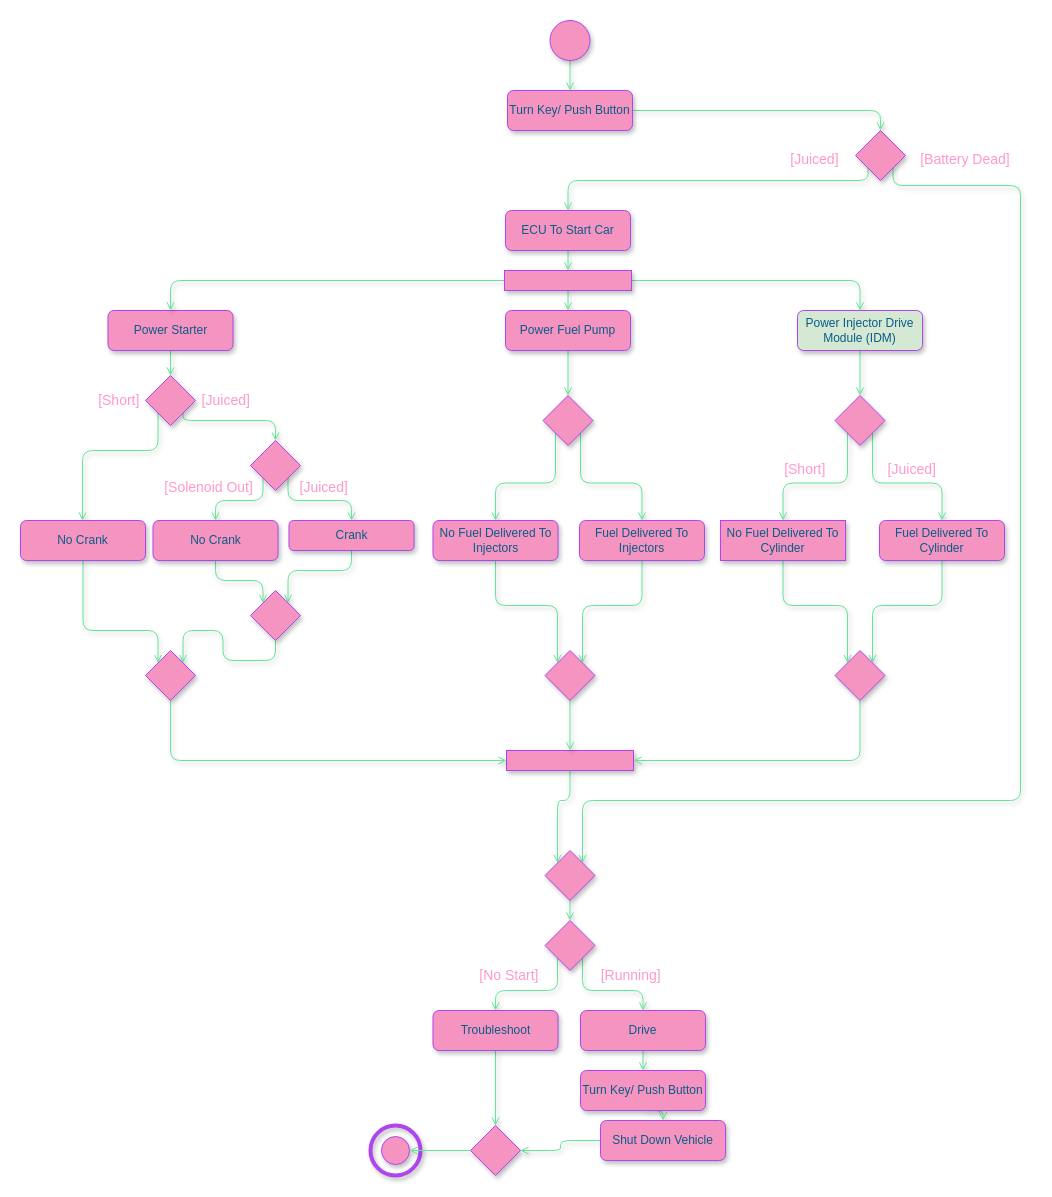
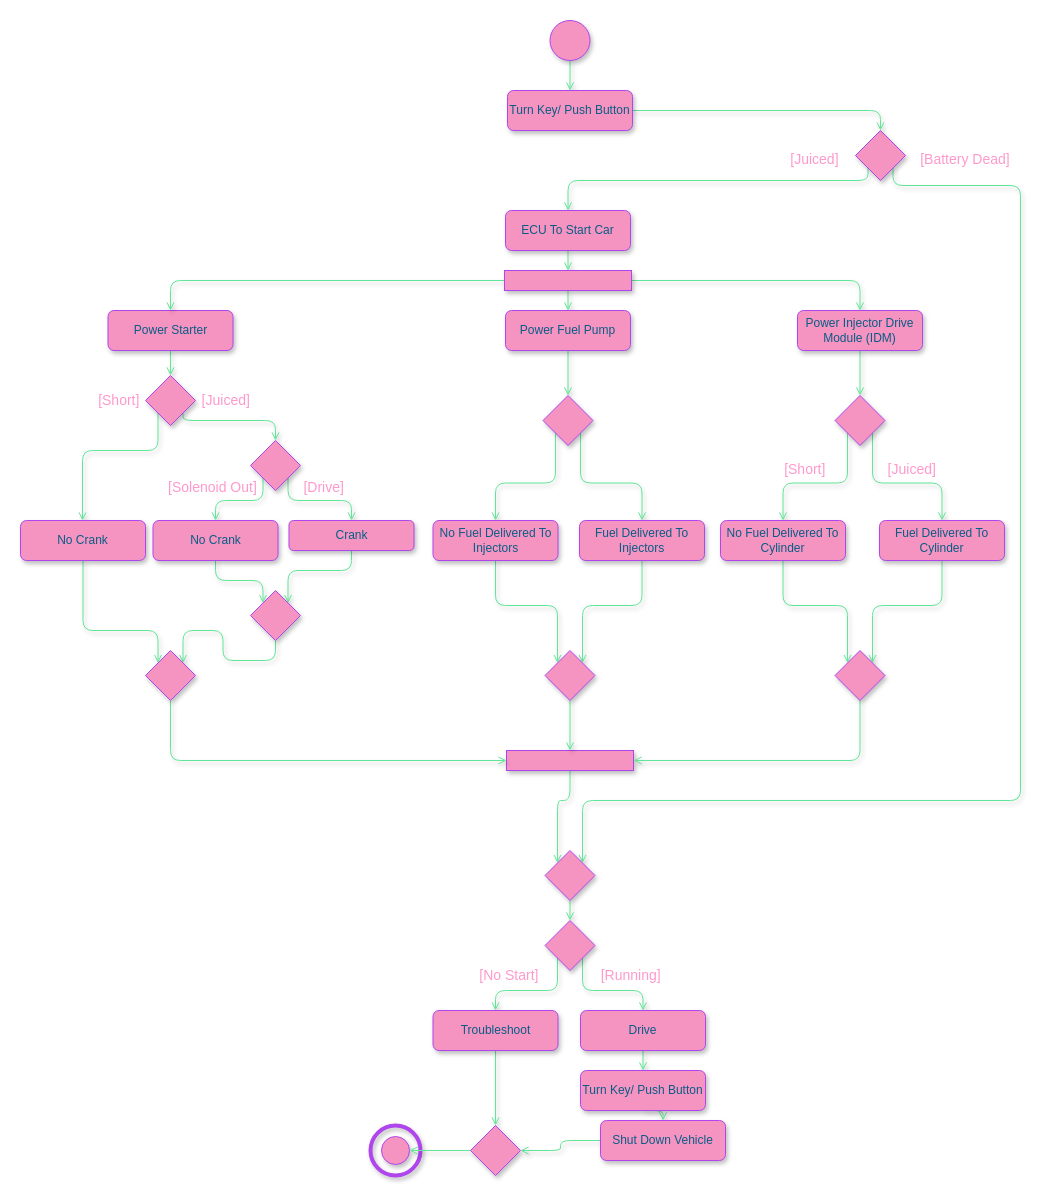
(860, 331) -> (860, 331)
(257, 488) -> (257, 488)
(783, 541) -> (783, 541)
